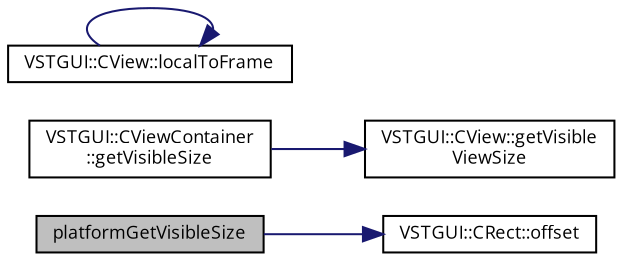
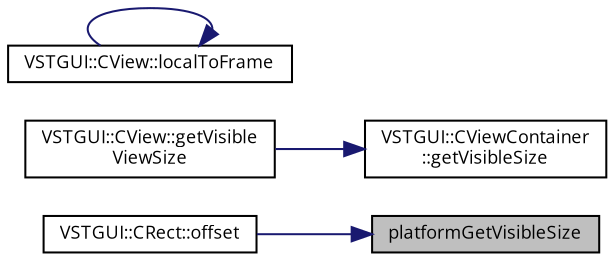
(308, 149) -> (310, 149)
(313, 234) -> (304, 234)
